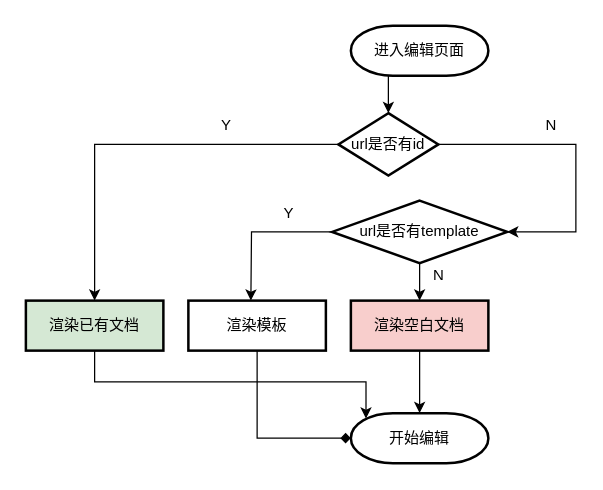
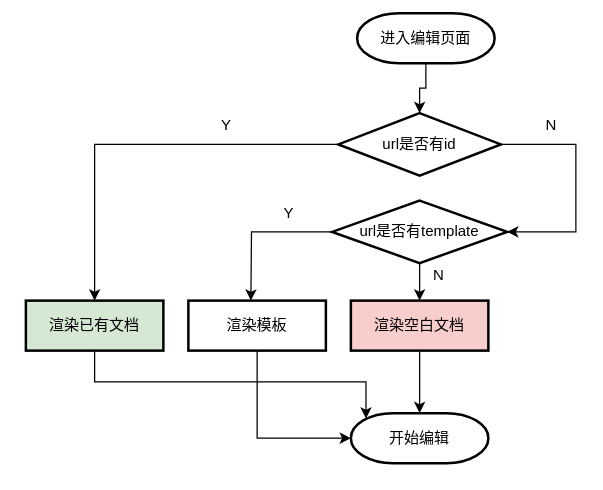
(419, 51) -> (426, 38)
(388, 144) -> (419, 144)
(340, 438) -> (341, 438)
